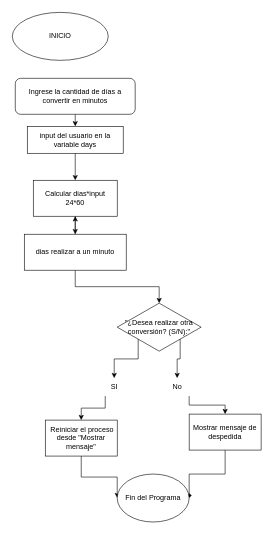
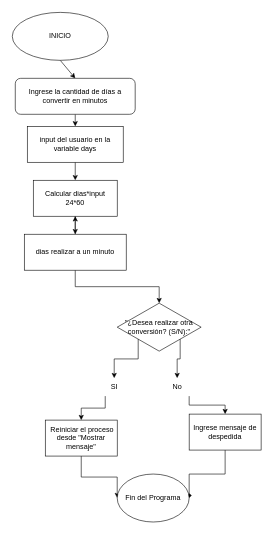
none -> (68, 69)
(75, 140) -> (75, 144)
(225, 432) -> (225, 432)
